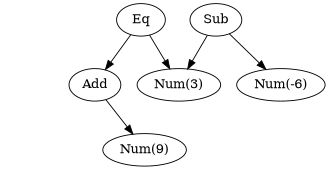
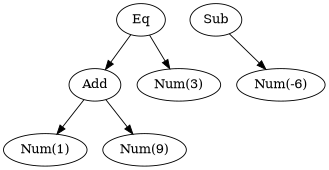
(200, 48) -> none
none -> (45, 150)
